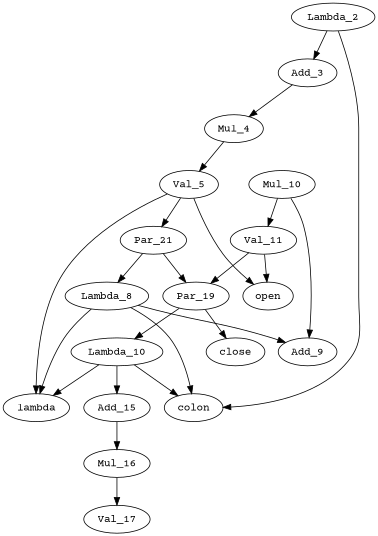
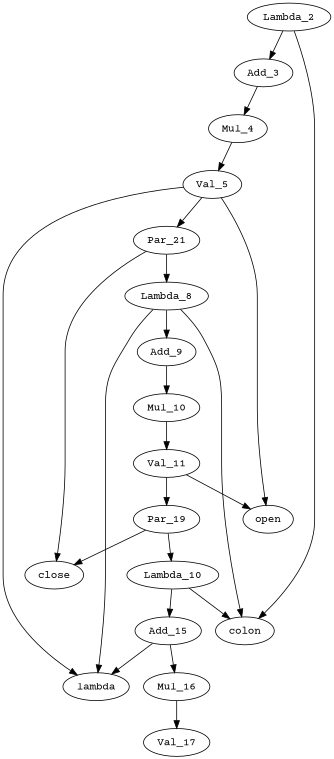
(310, 262) -> (167, 376)
(172, 265) -> (65, 385)
(79, 378) -> (135, 656)
